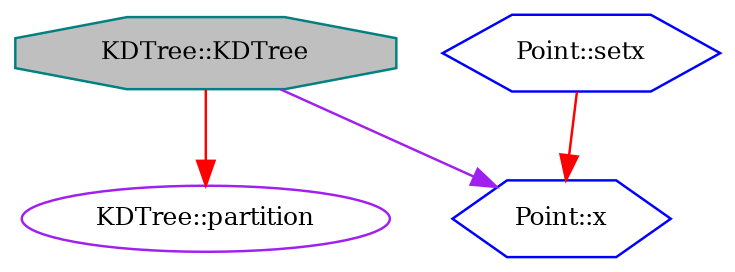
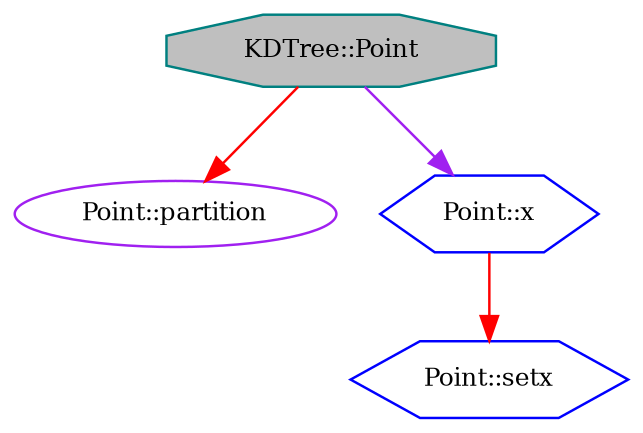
(206, 53) -> (331, 51)
(573, 124) -> (489, 284)
(206, 219) -> (176, 214)
